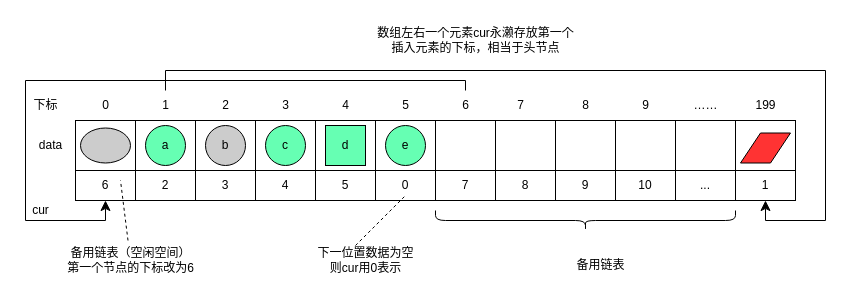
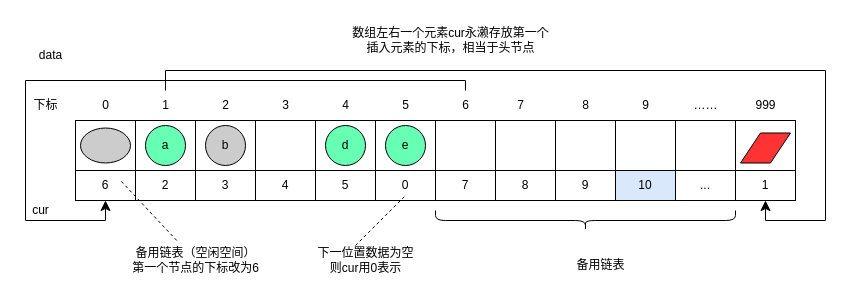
(476, 41) -> (451, 41)
(766, 106) -> (766, 106)
(51, 146) -> (51, 56)
(286, 146) -> none
(346, 146) -> (346, 146)
(646, 186) -> (646, 186)
(131, 261) -> (196, 261)
